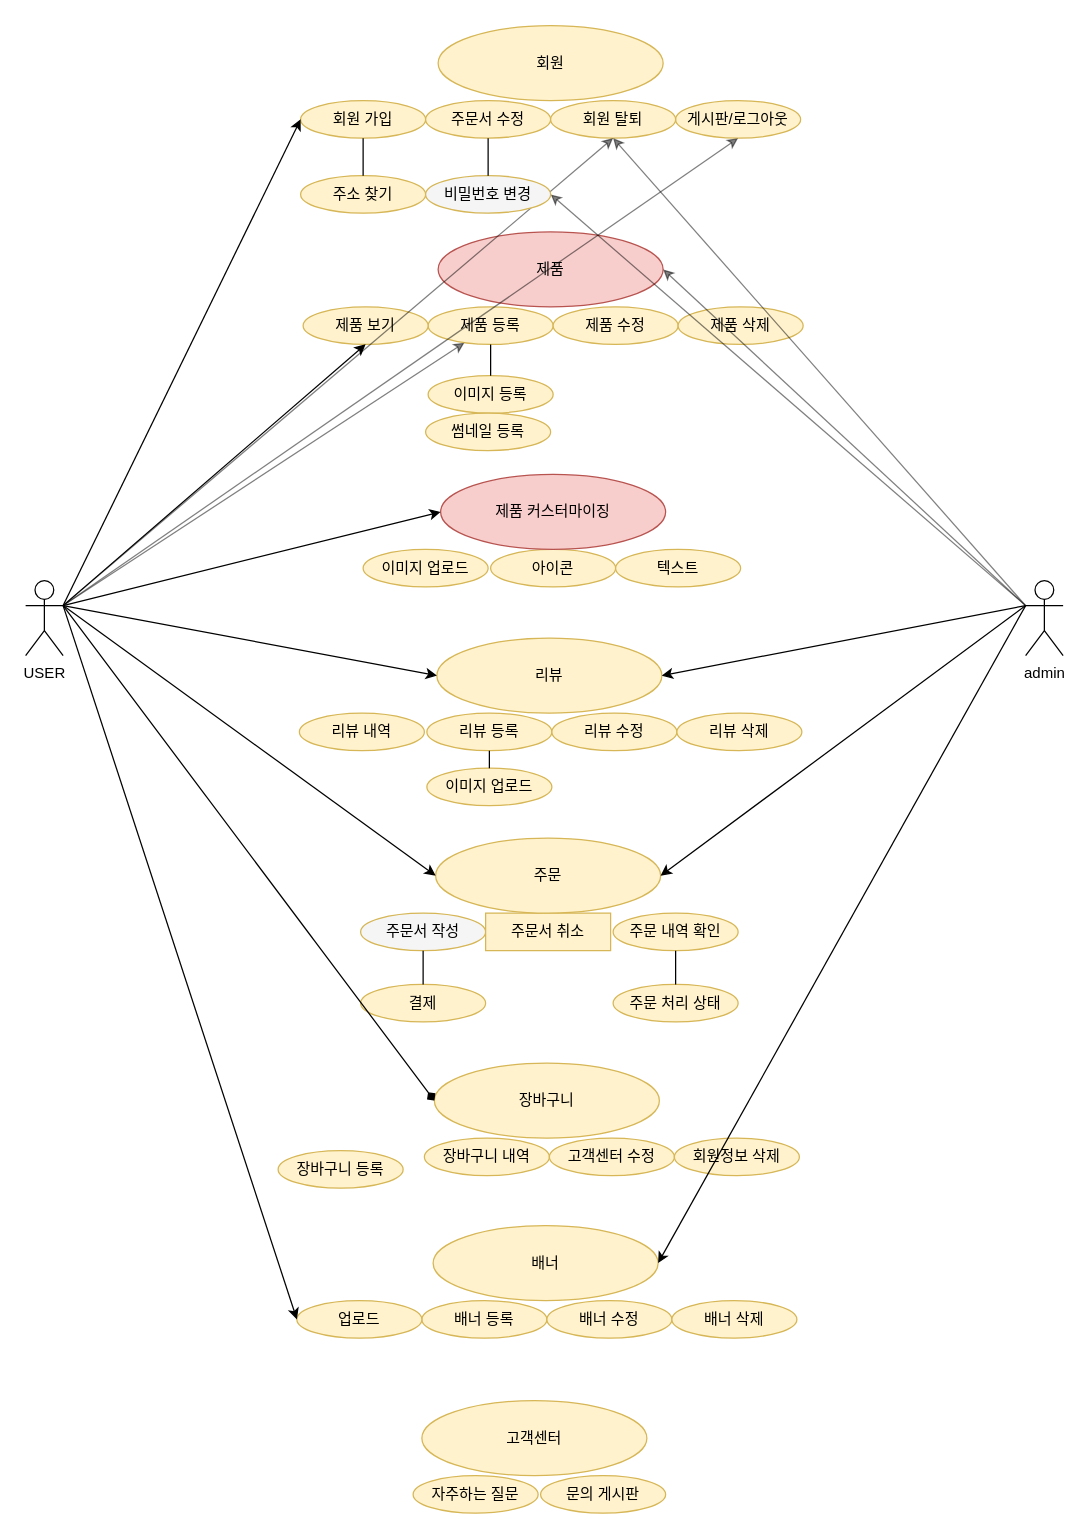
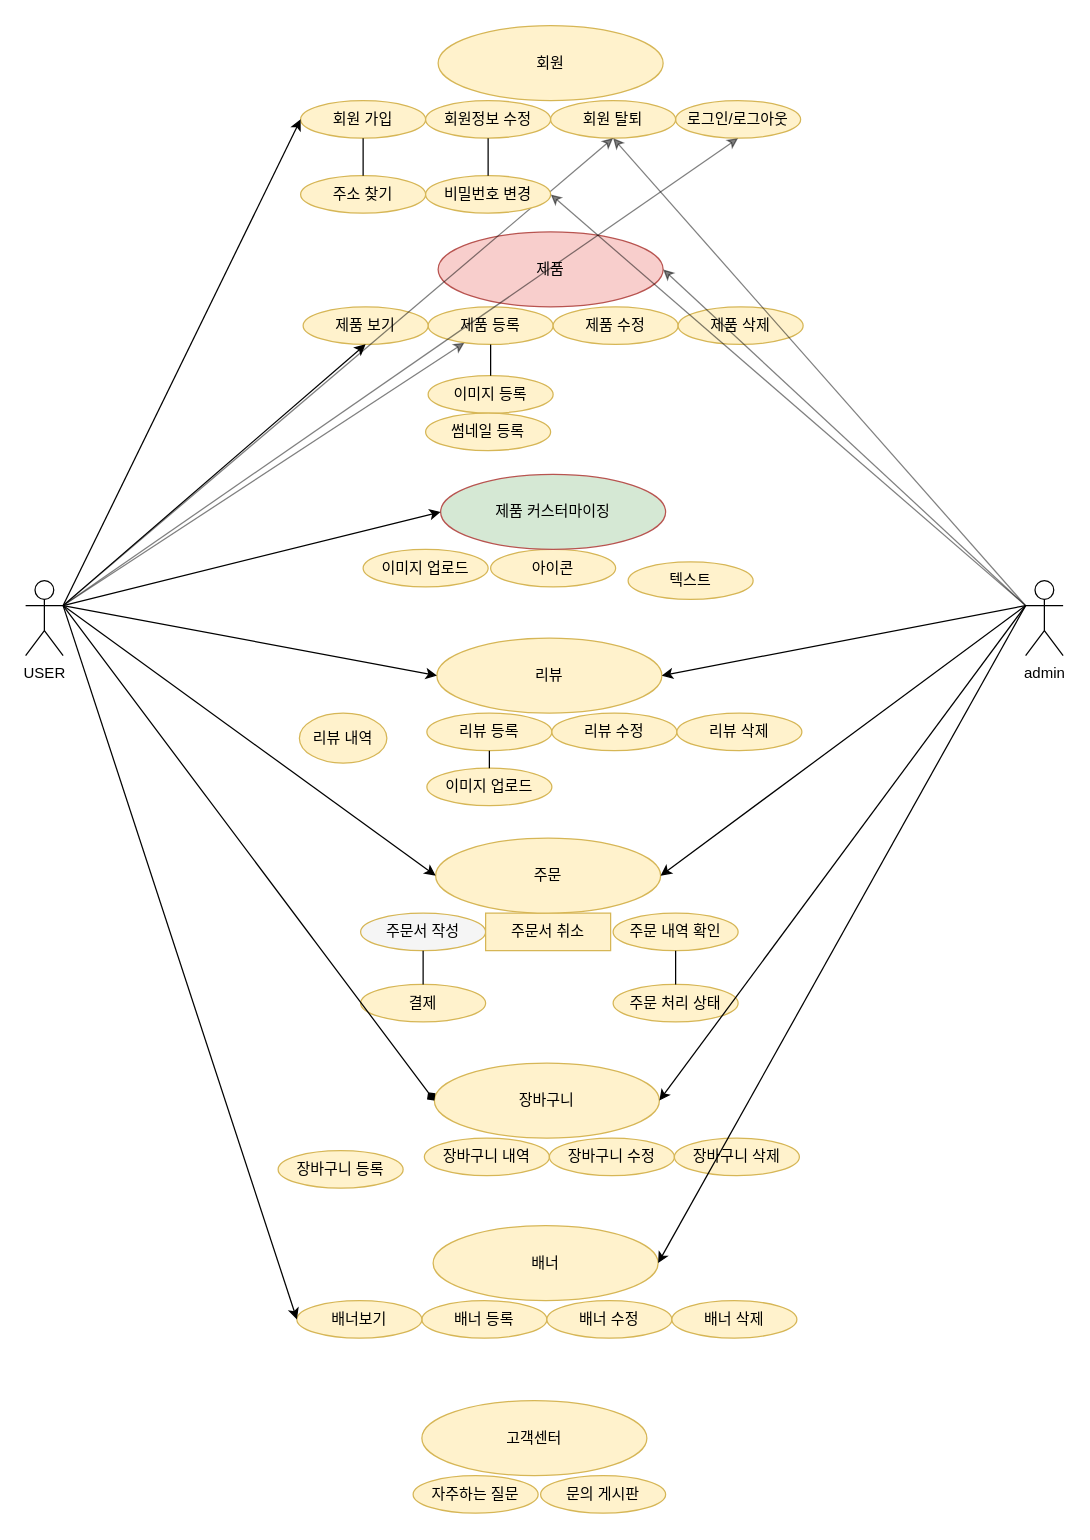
(488, 119) -> (488, 119)
(738, 119) -> (738, 119)
(488, 194) -> (488, 194)
(553, 512) -> (553, 512)
(678, 568) -> (691, 581)
(362, 732) -> (343, 738)
none -> (839, 858)
(612, 1157) -> (612, 1157)
(737, 1157) -> (737, 1157)
(359, 1319) -> (359, 1319)
